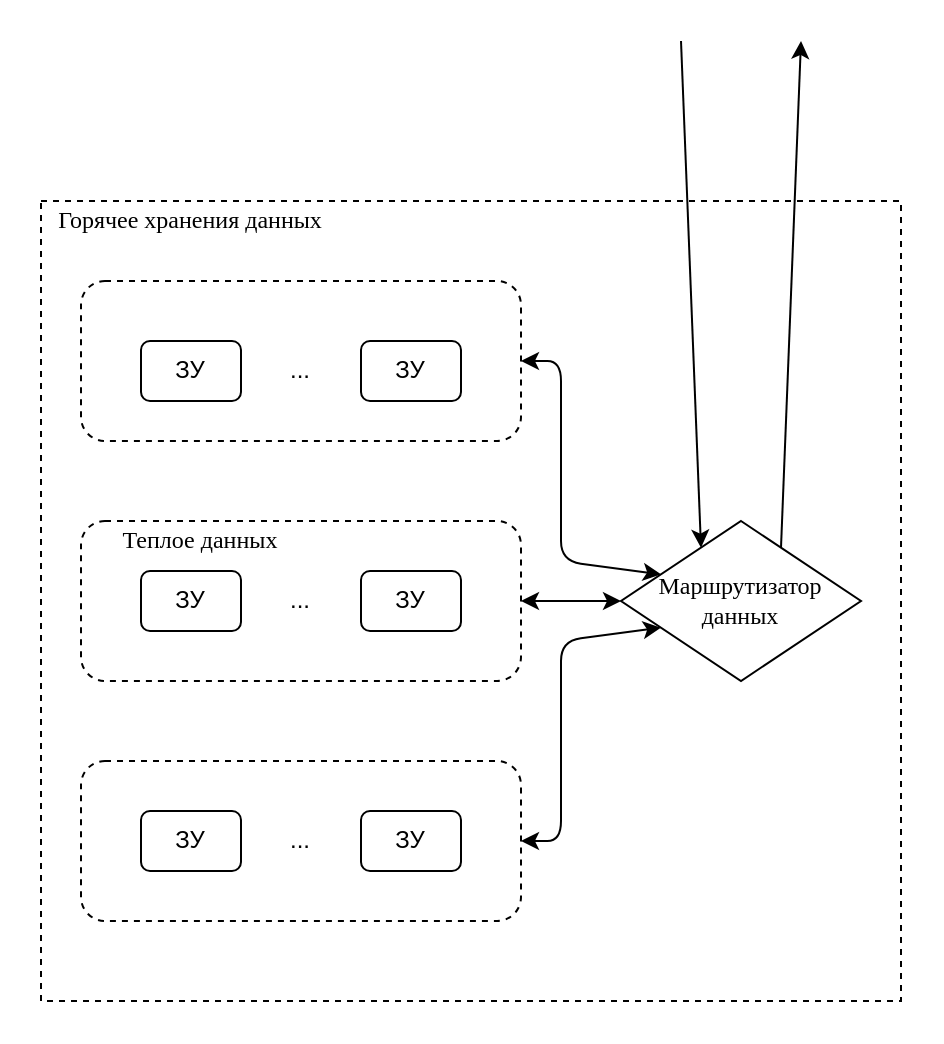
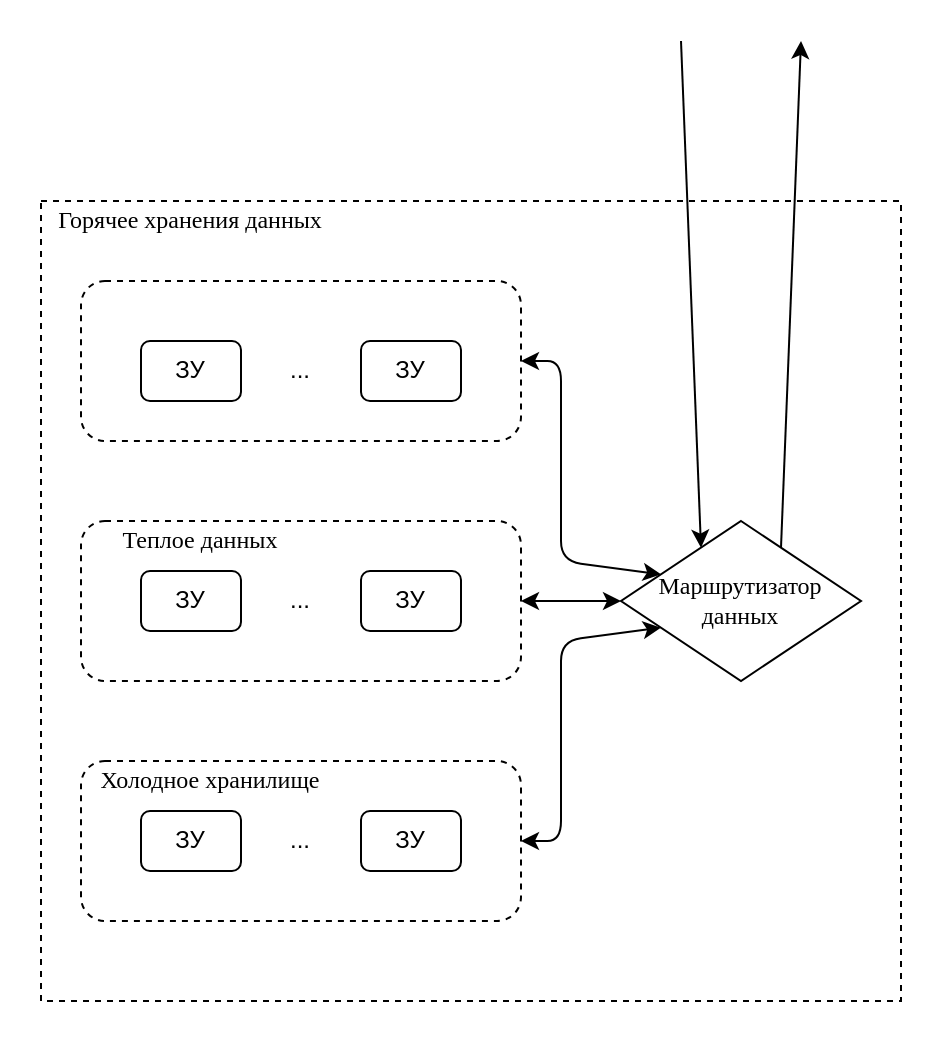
none -> (211, 781)
